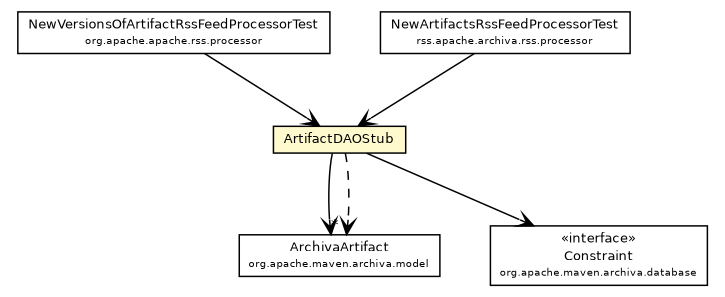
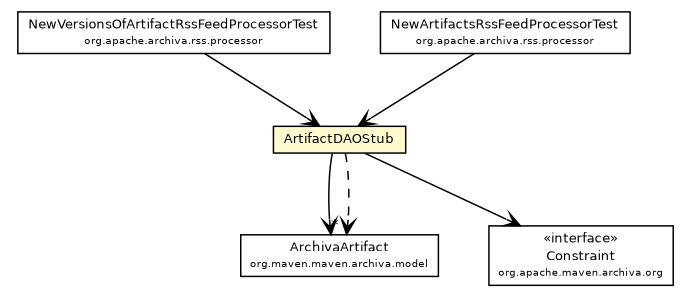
(174, 41) -> (174, 41)
(505, 41) -> (505, 41)
(340, 264) -> (340, 264)
(599, 273) -> (581, 273)
